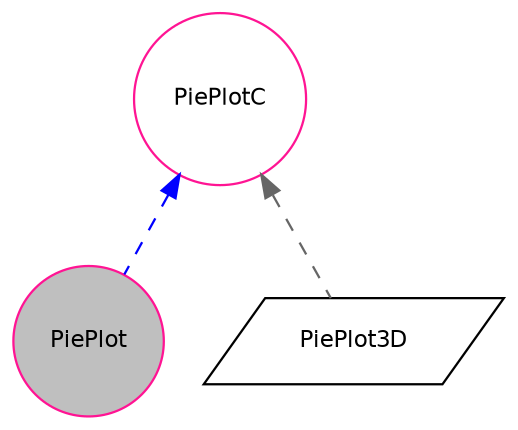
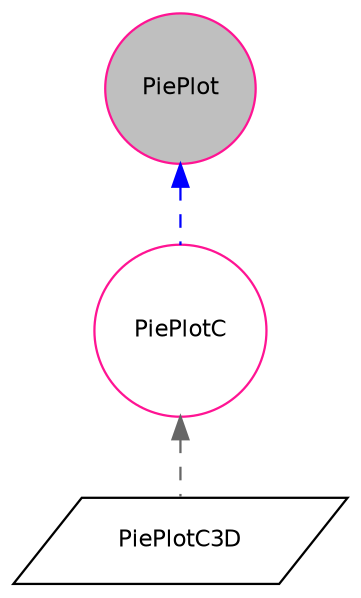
(146, 235) -> (180, 216)
(354, 341) -> (180, 541)
